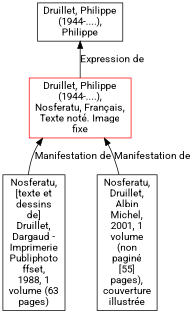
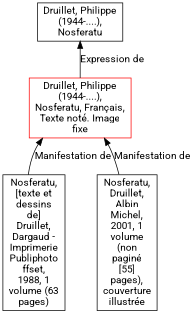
(80, 22) -> (80, 22)
